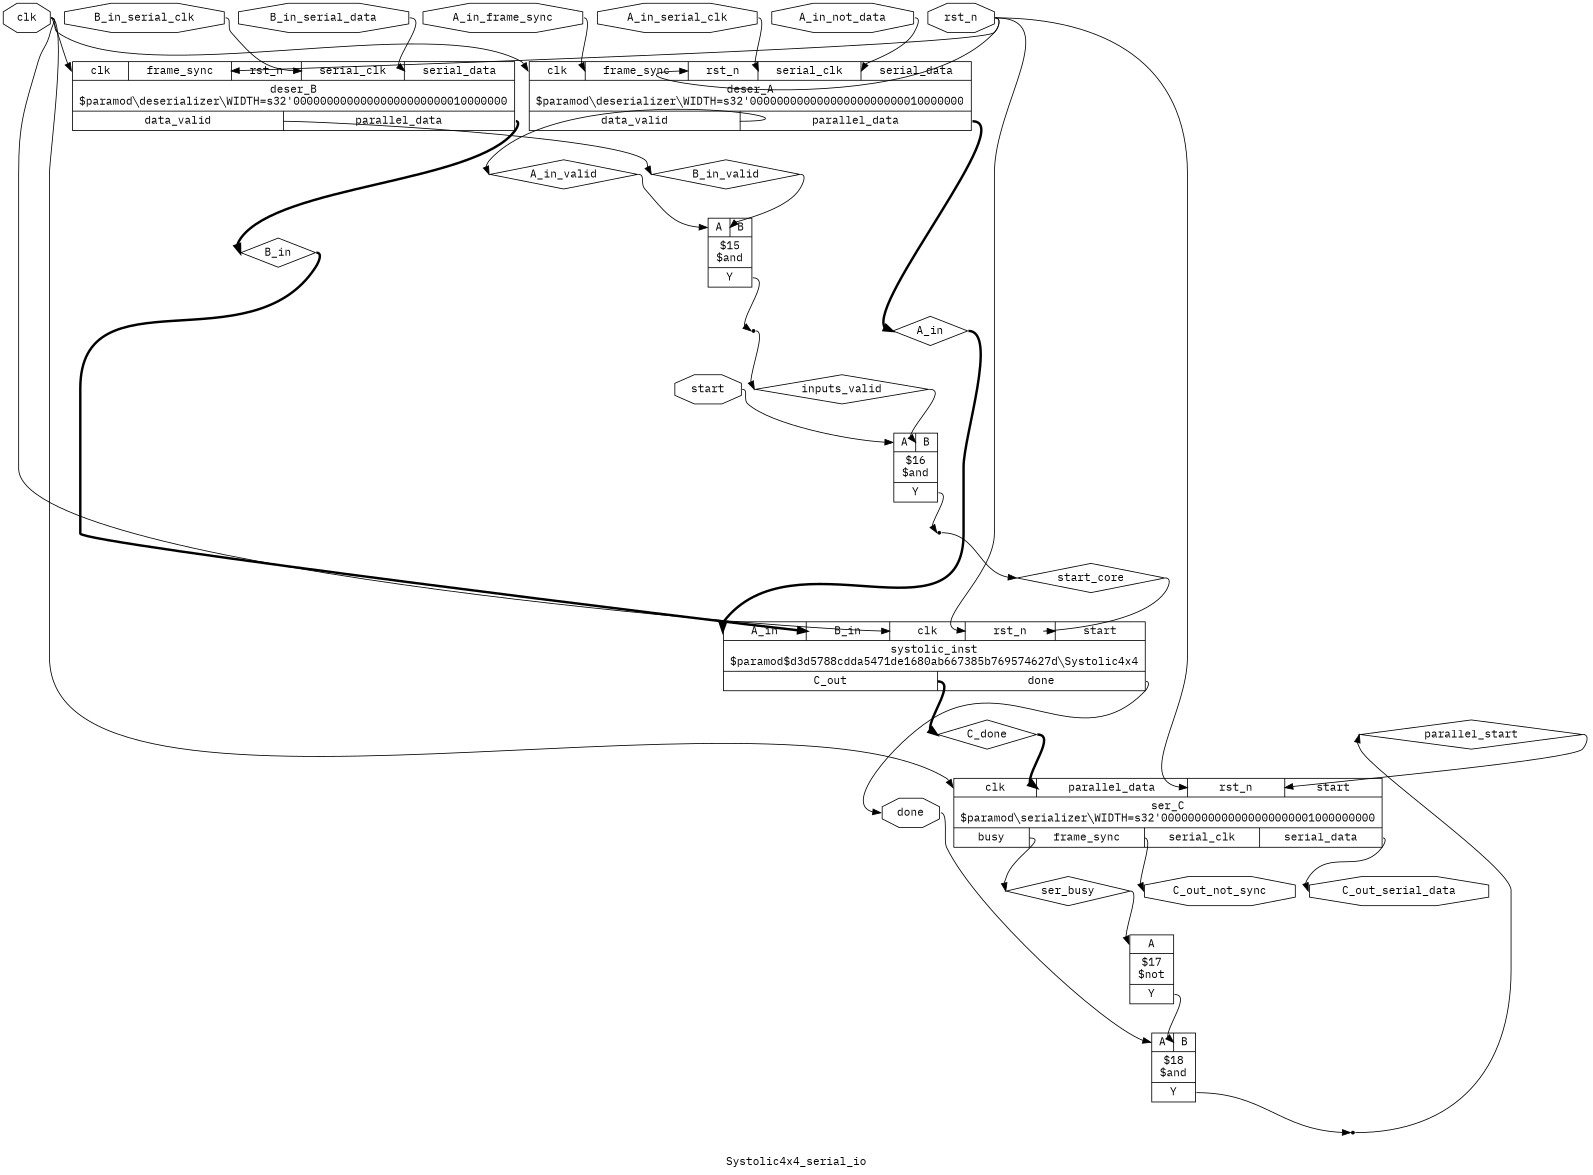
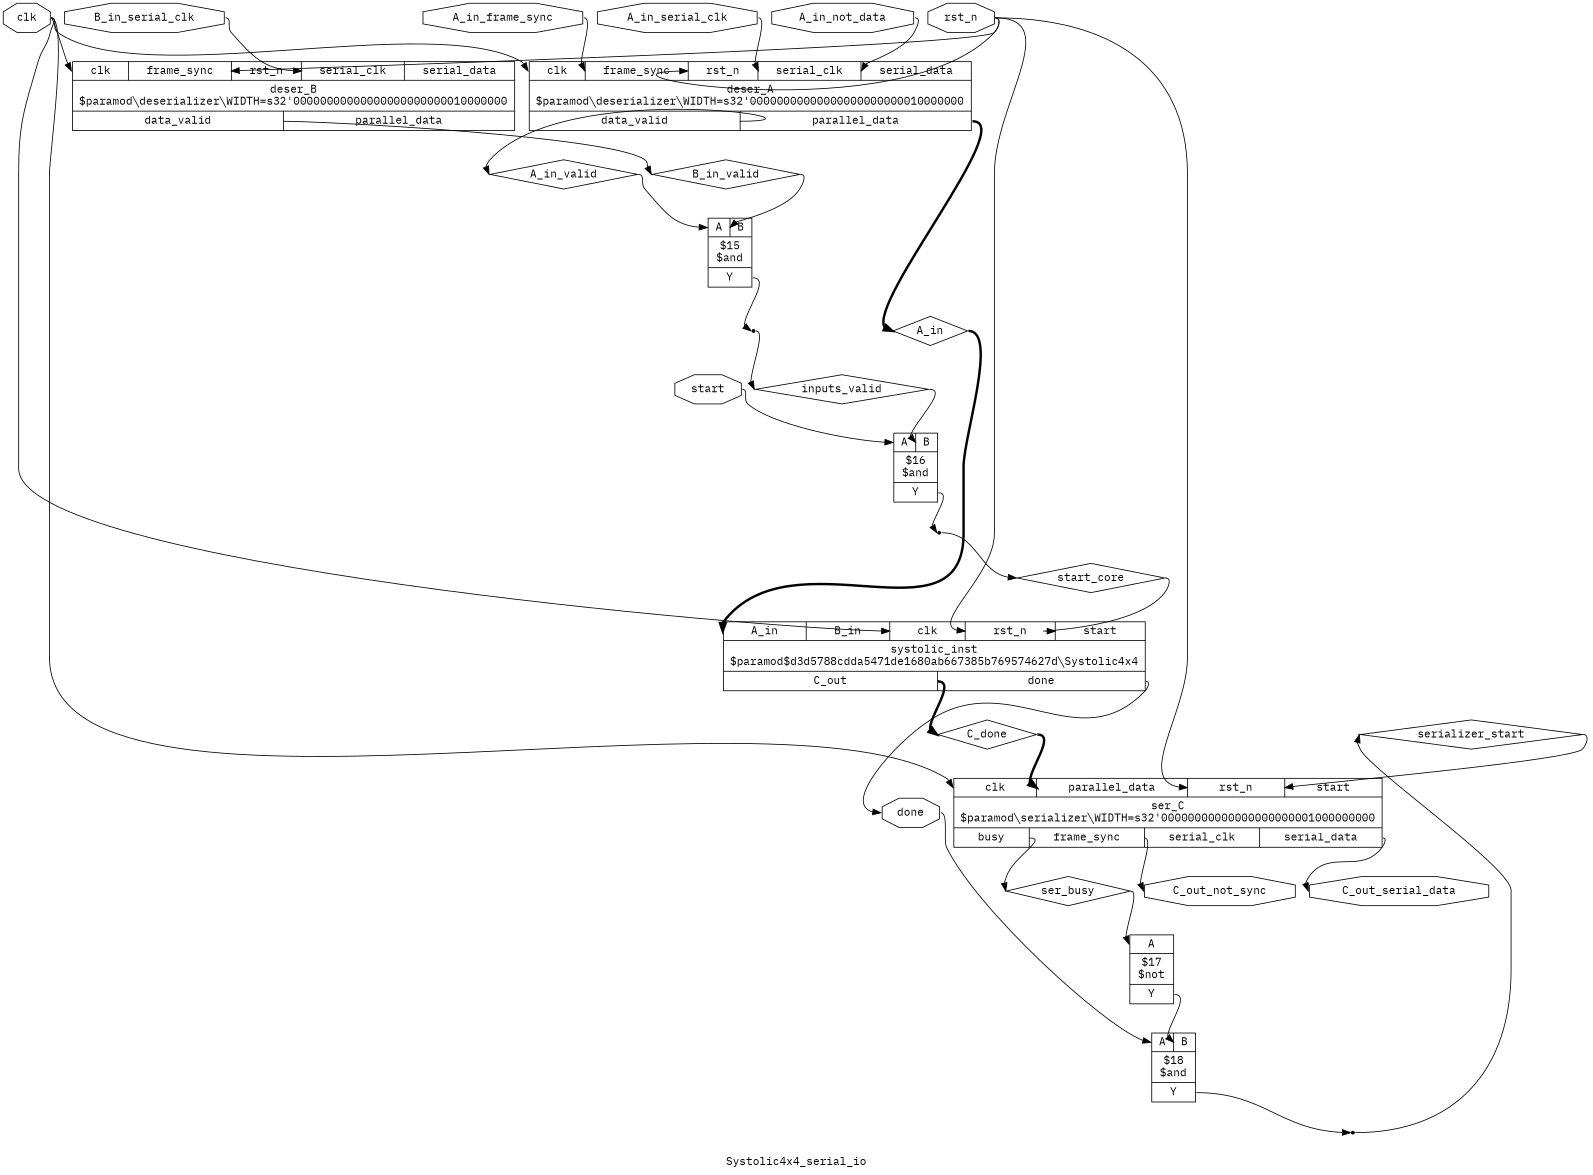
(324, 18) -> none
(278, 253) -> none
(1471, 735) -> (1471, 735)
